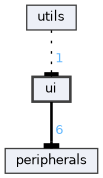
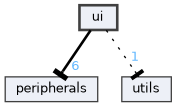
(51, 50) -> (121, 51)
